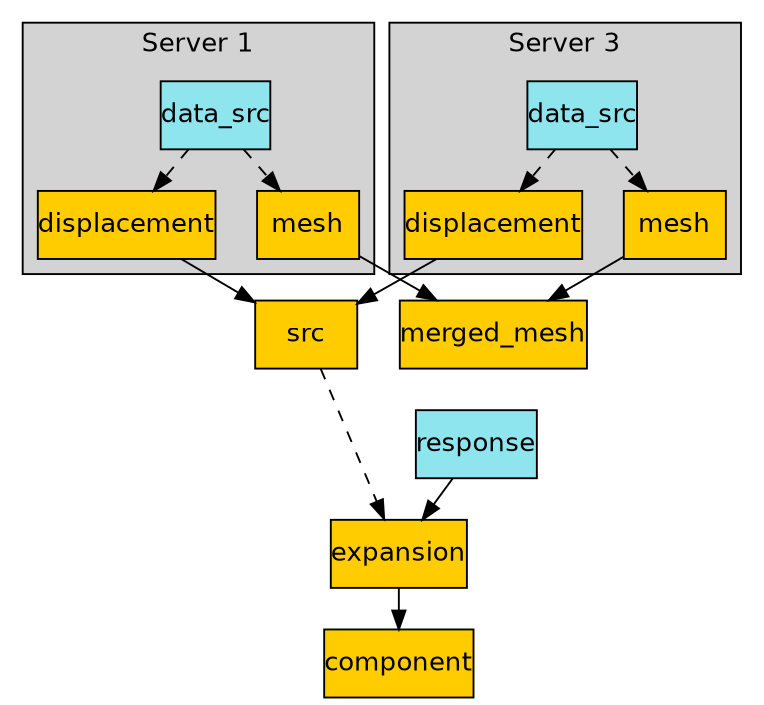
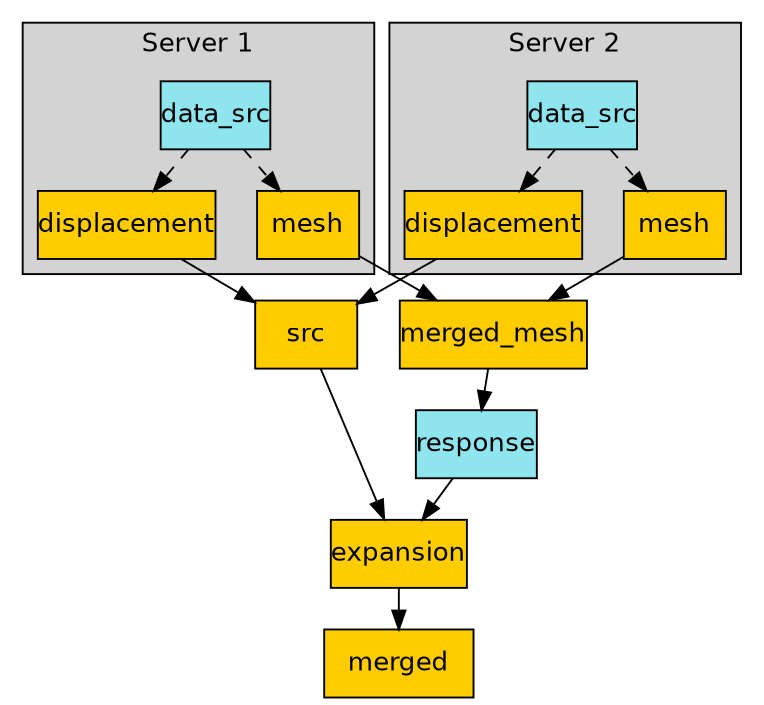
(565, 44) -> (565, 44)
none -> (486, 380)
(349, 435) -> (349, 435)
(399, 663) -> (399, 663)
